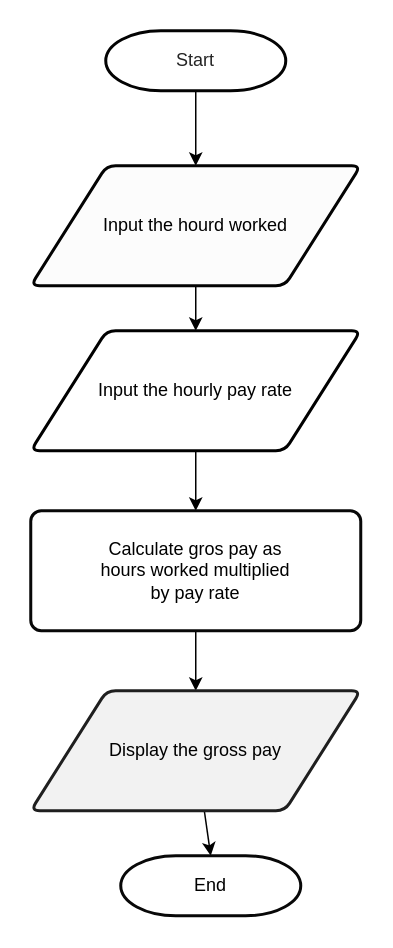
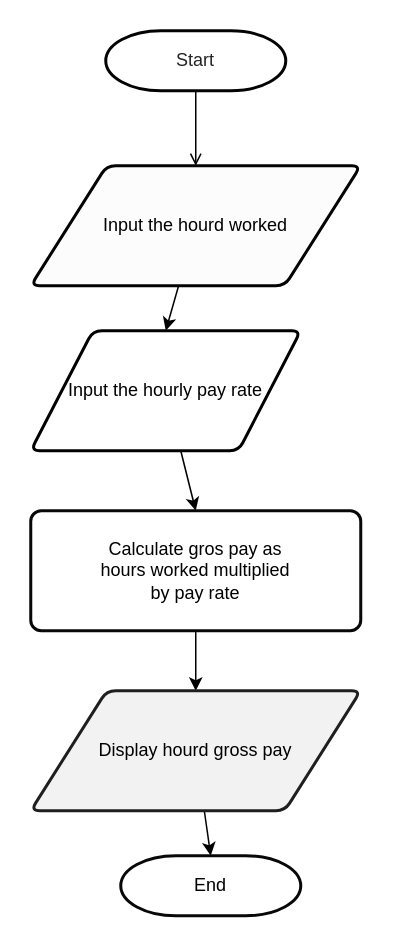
(196, 154) -> (196, 156)
(196, 391) -> (166, 391)
(196, 751) -> (196, 751)
